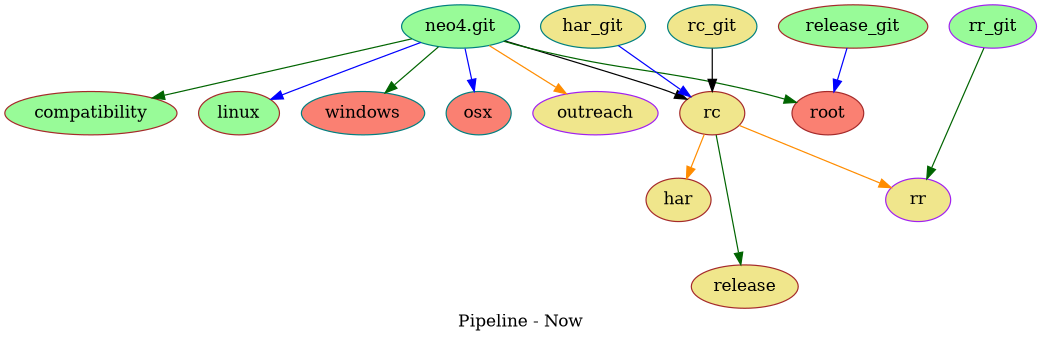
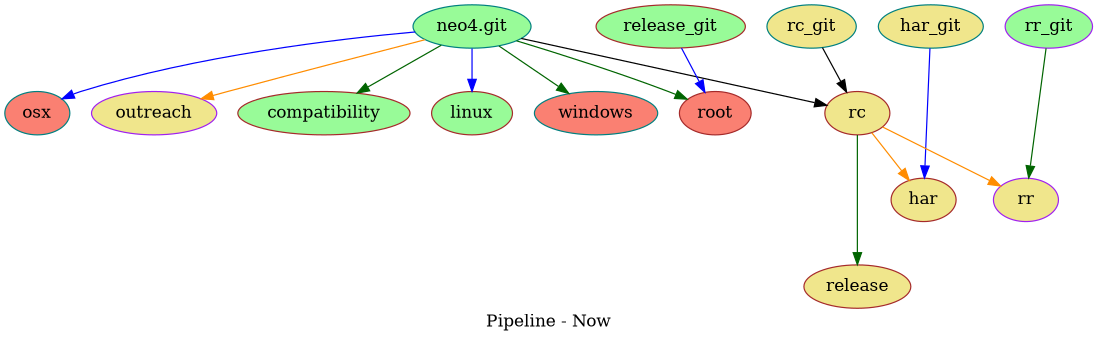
(642, 62) -> (927, 107)
